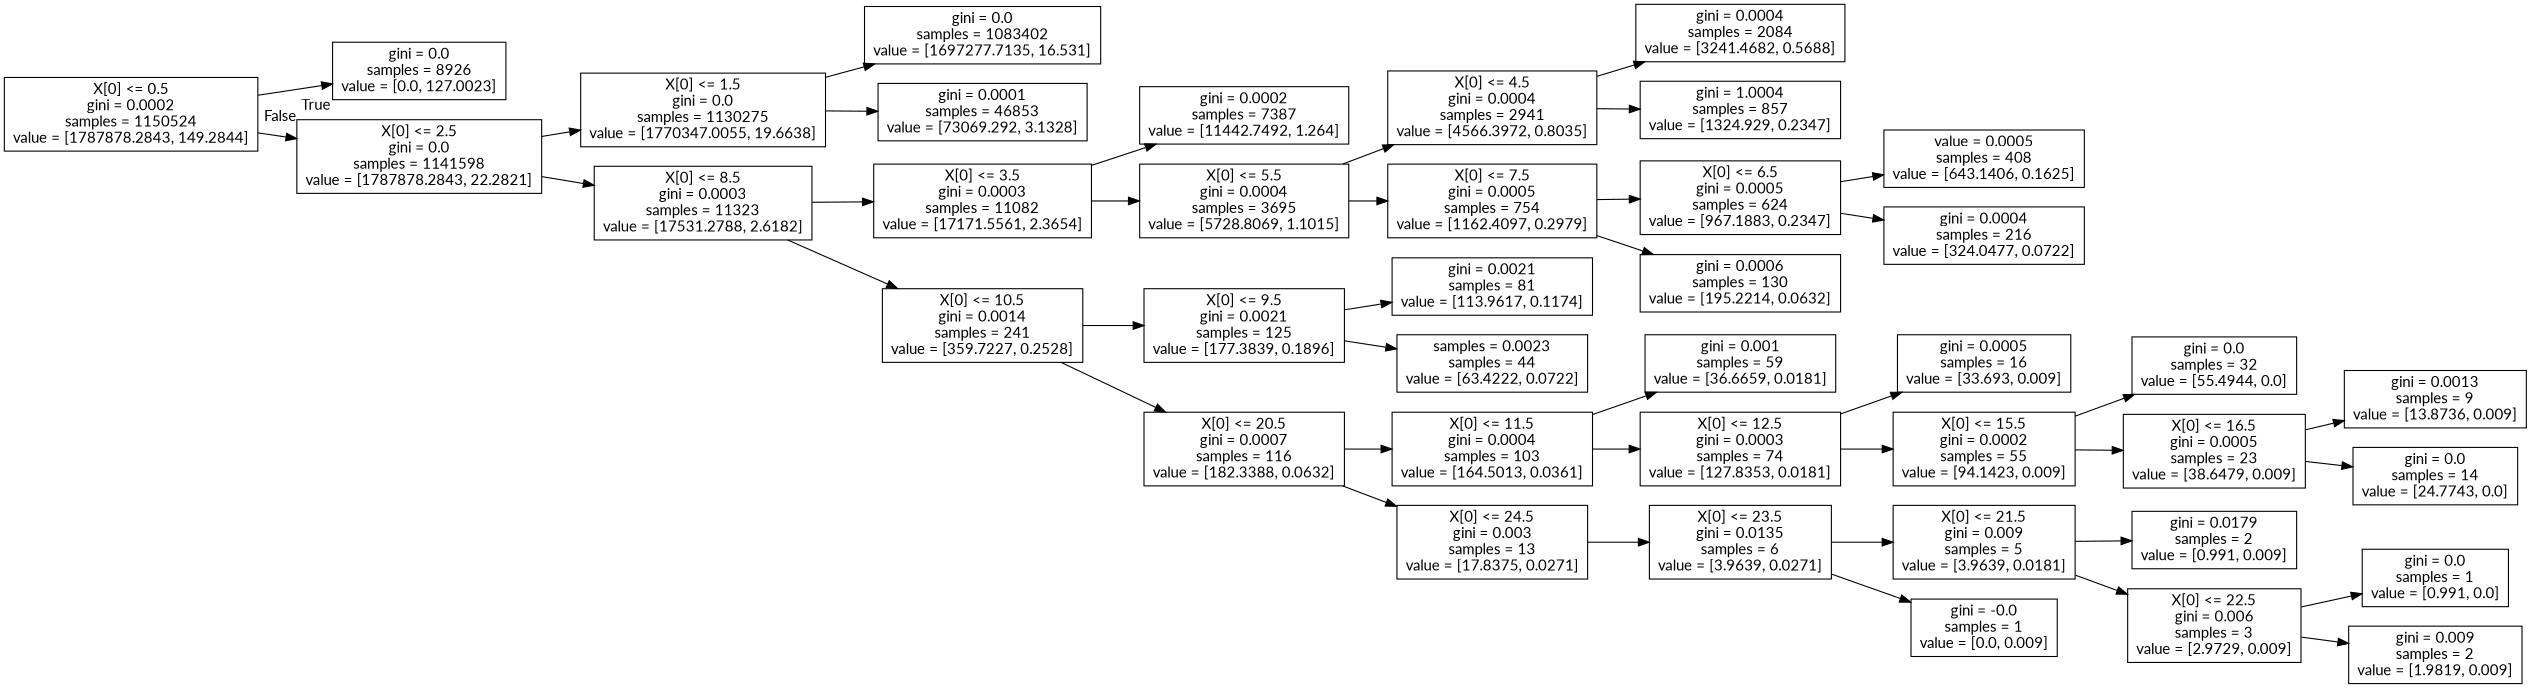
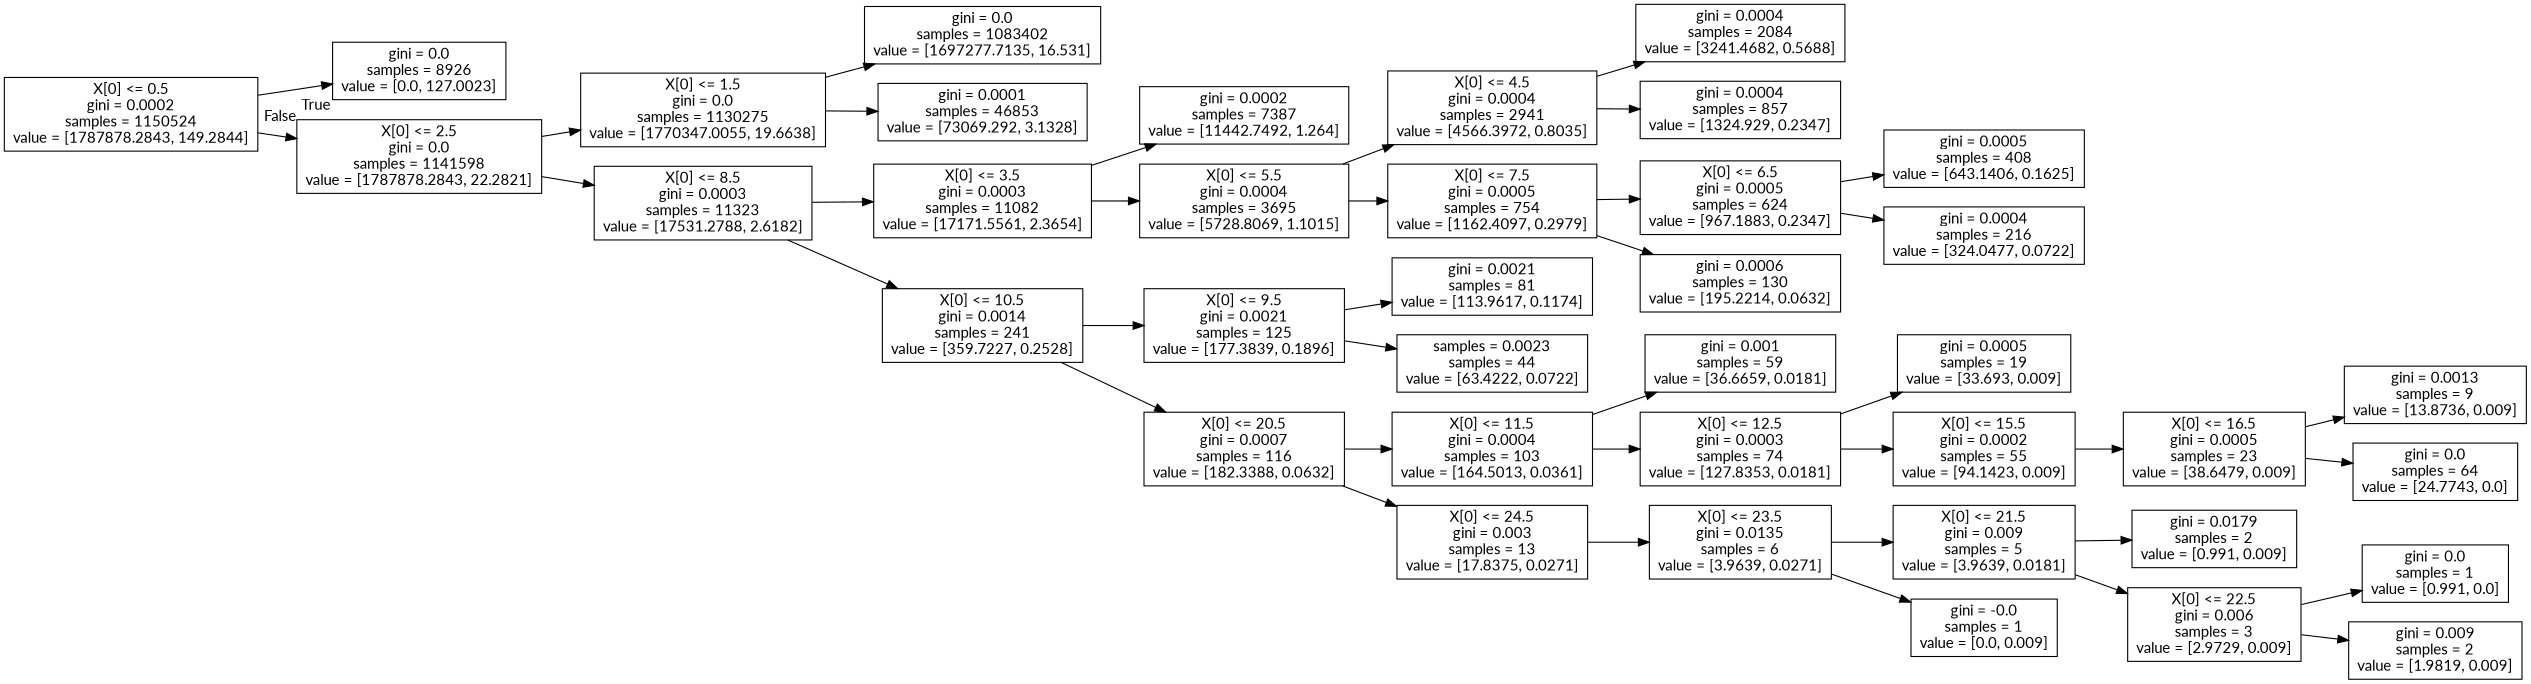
(1740, 110) -> (1740, 110)
(1984, 159) -> (1984, 159)
(1984, 363) -> (1984, 363)
(2214, 366) -> none
(2435, 476) -> (2435, 472)
